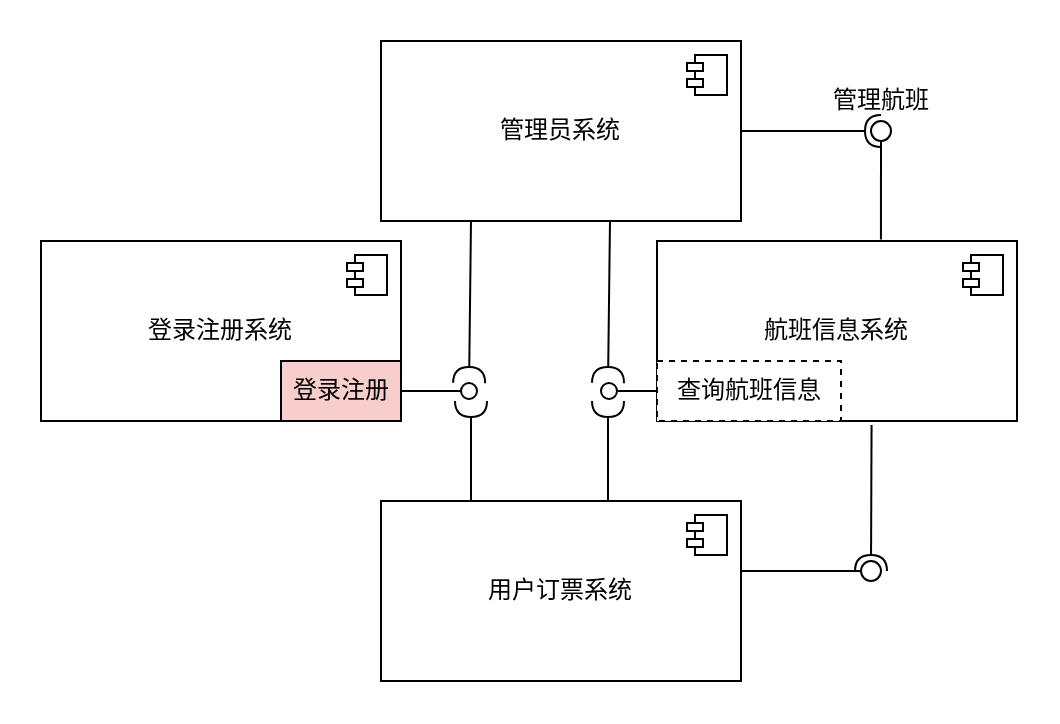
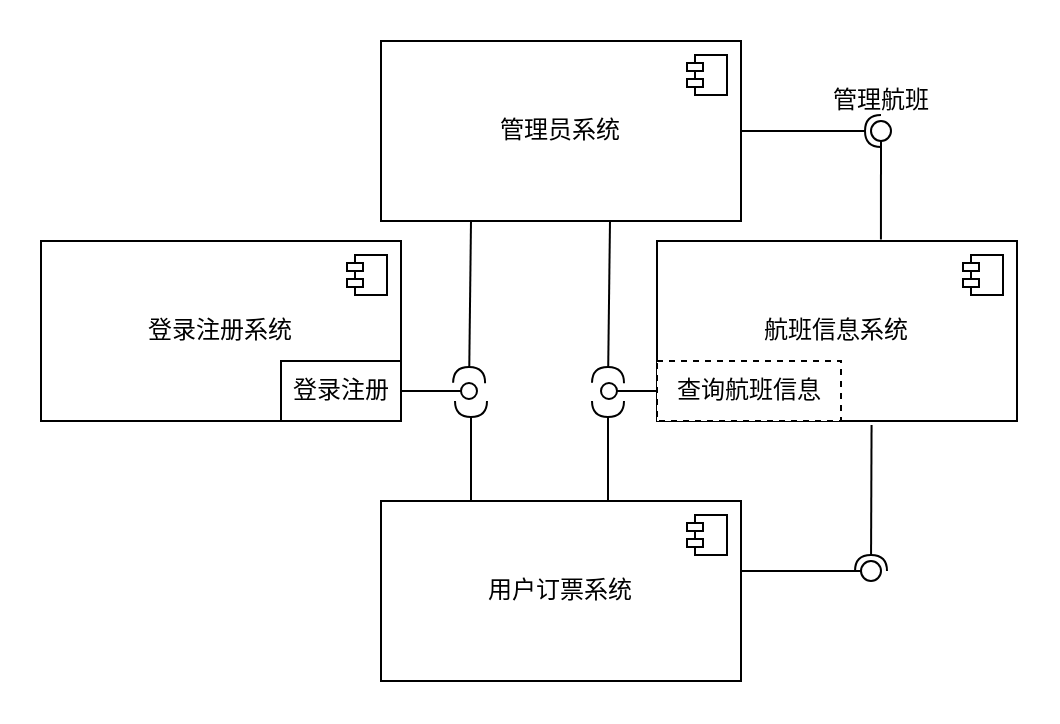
(341, 391) -> (341, 391)
